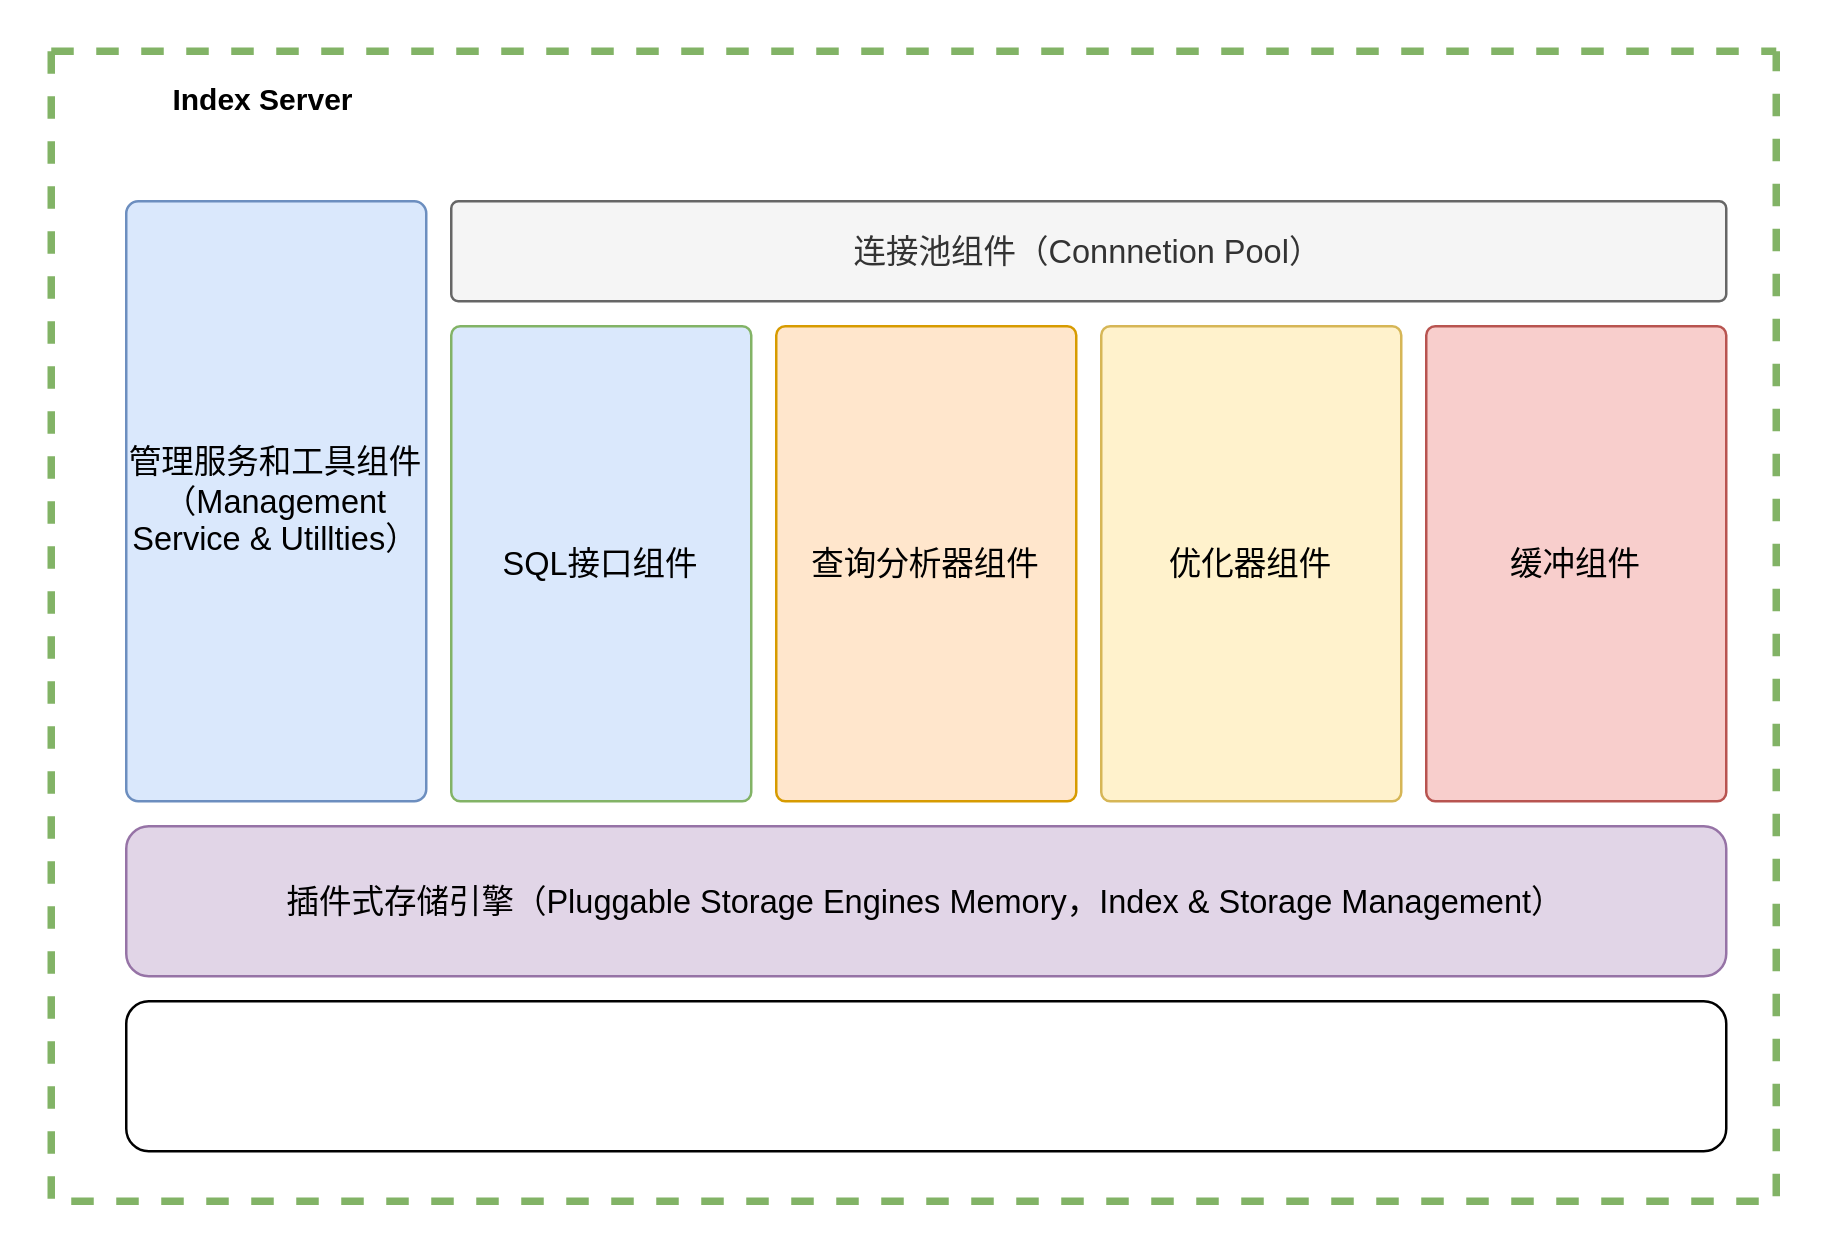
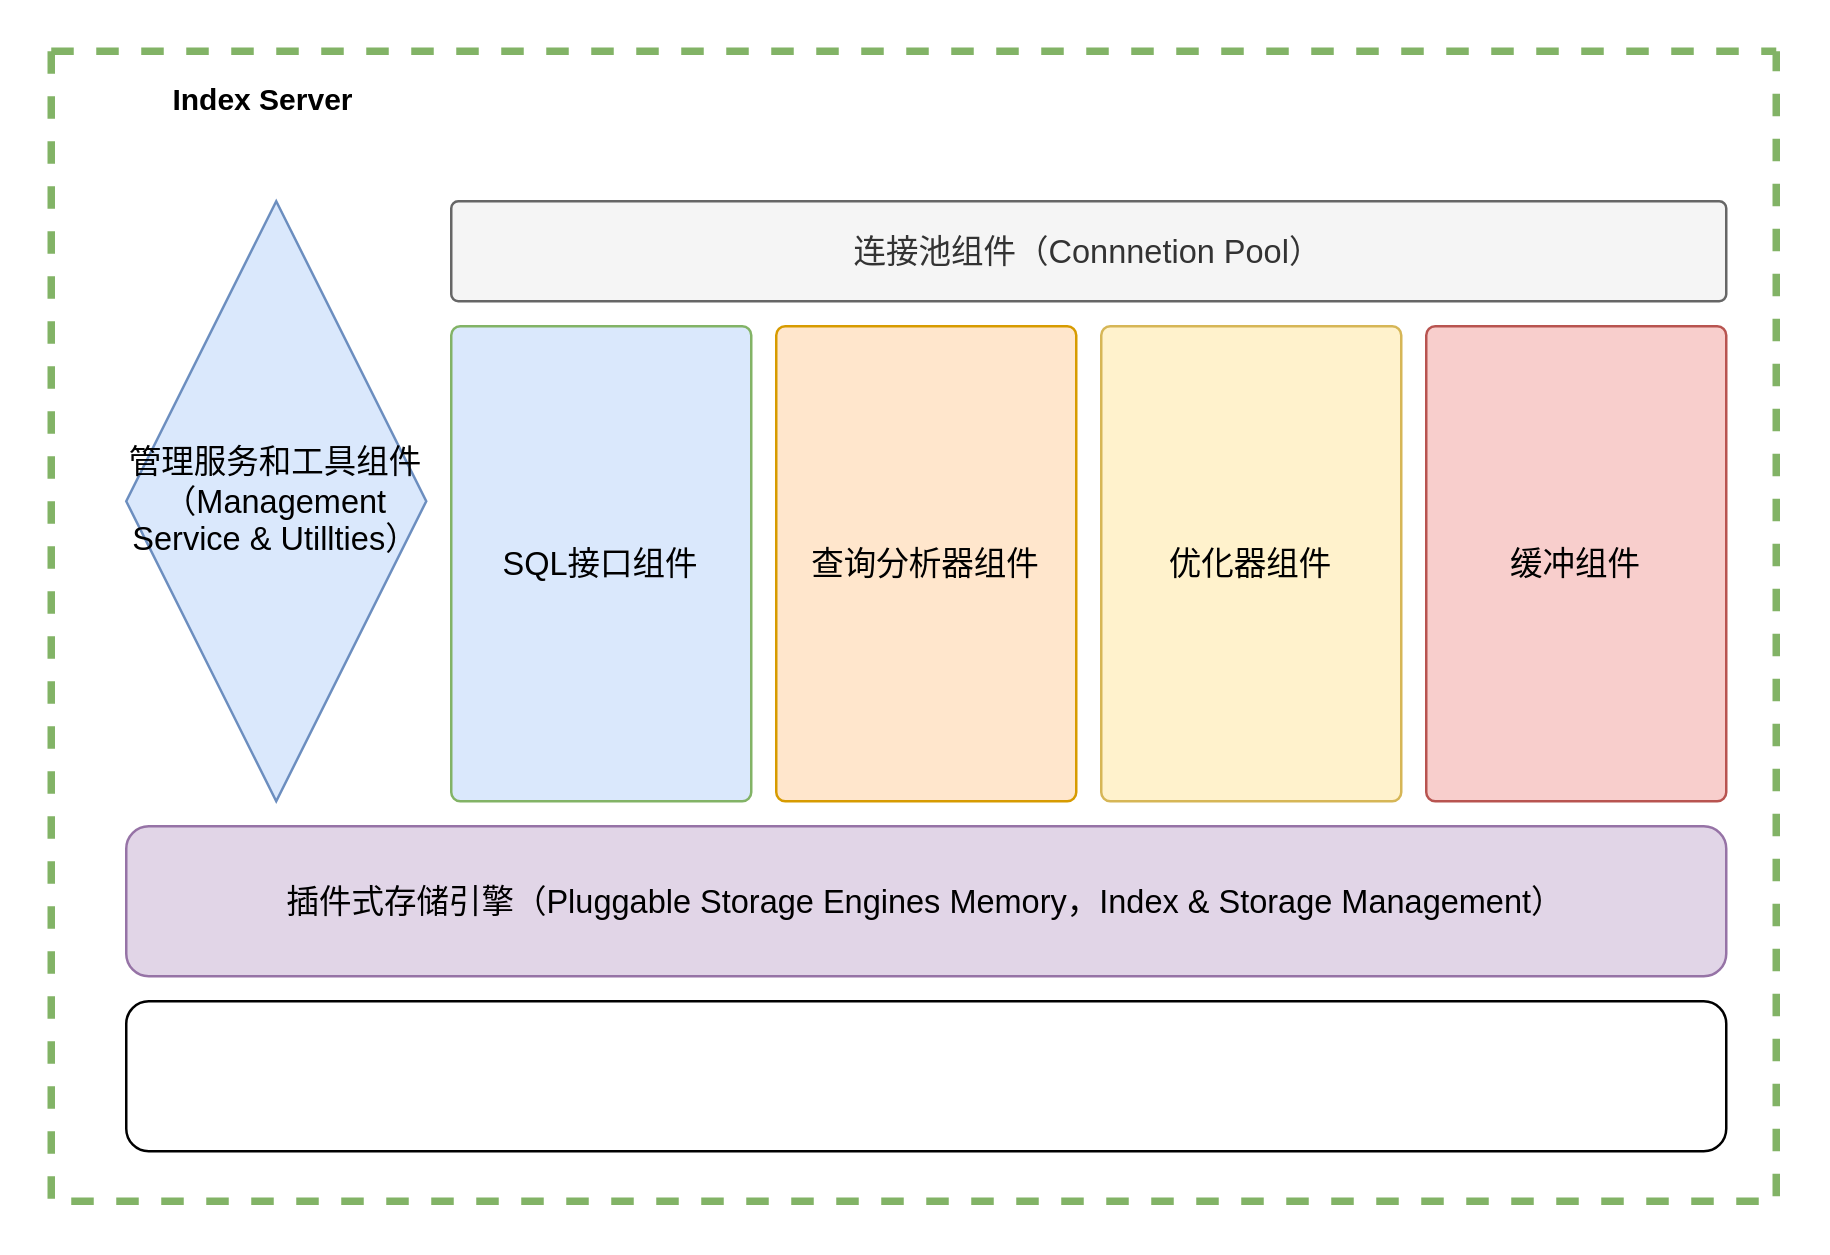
(276, 501) -> (276, 501)
